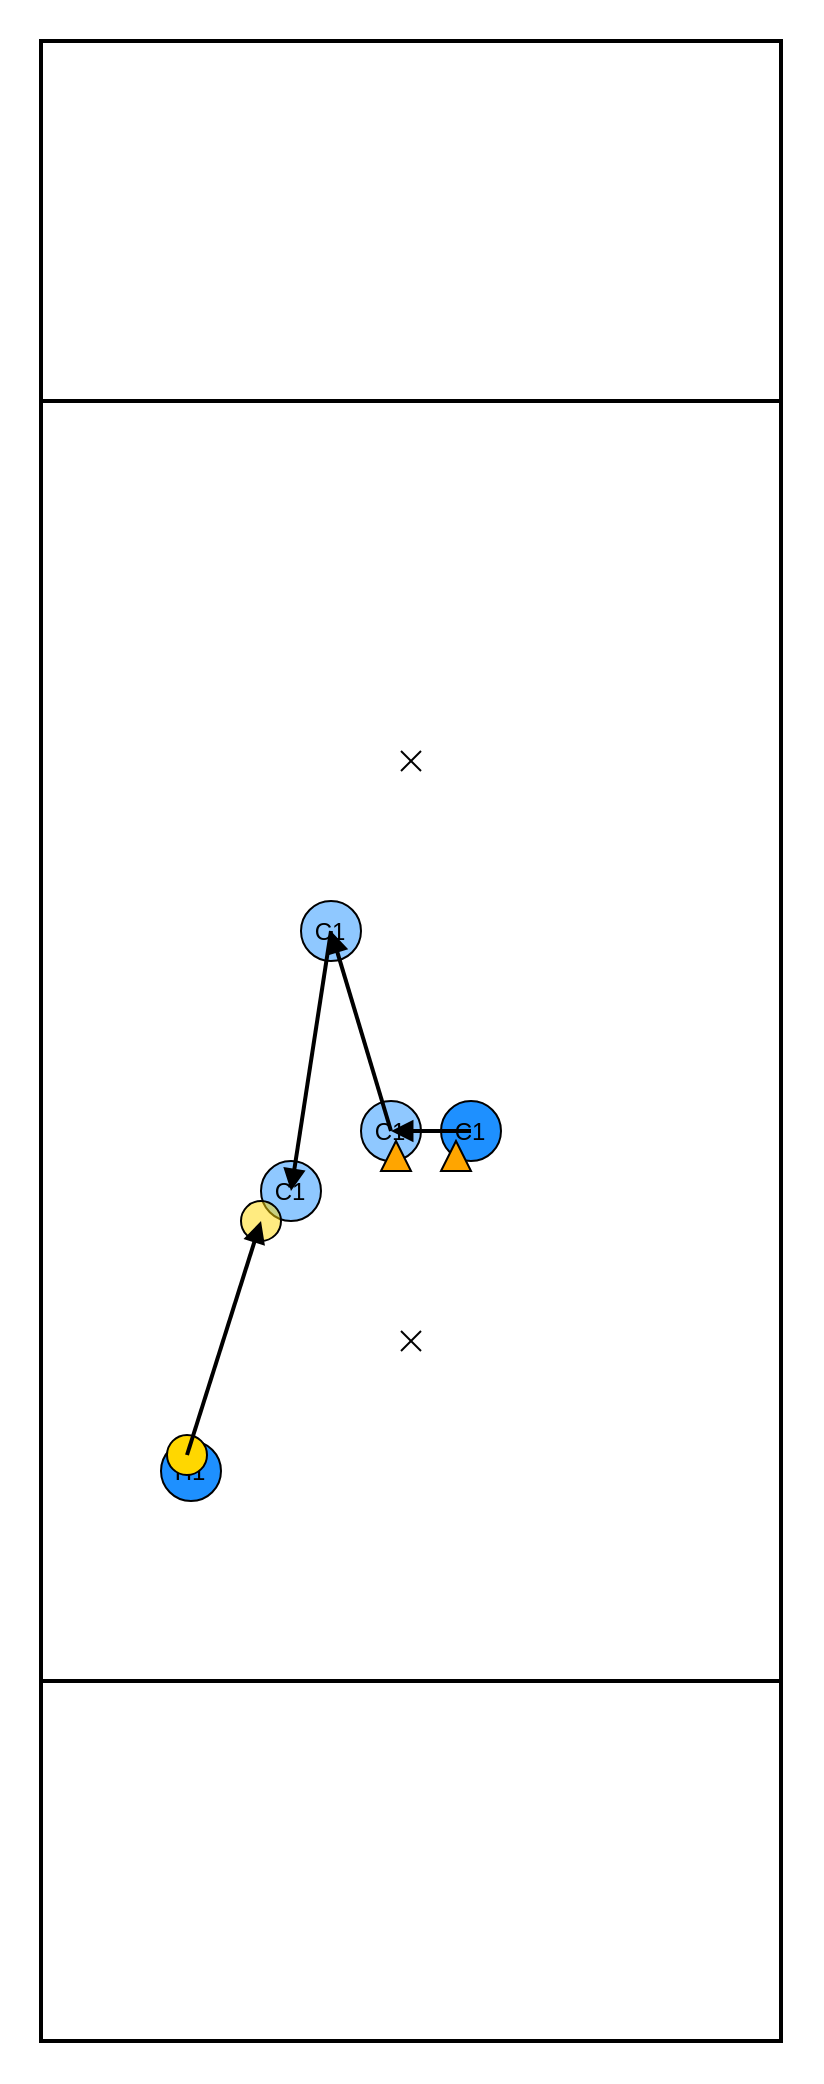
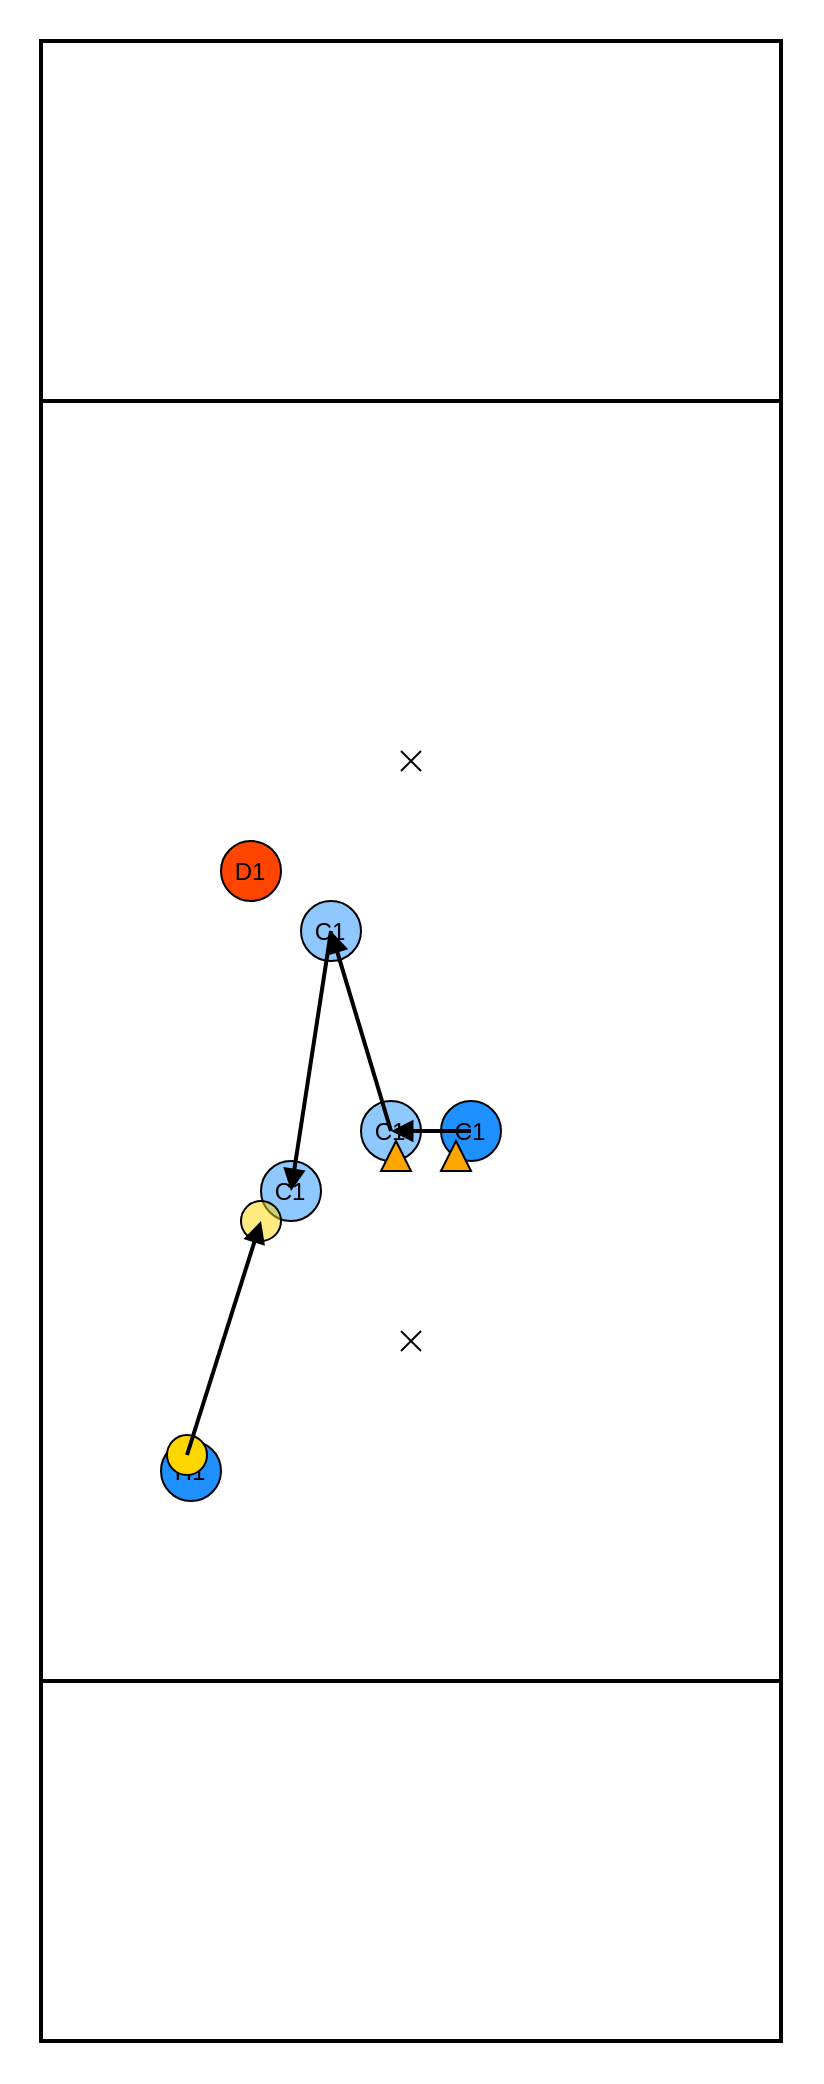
none -> (251, 871)
